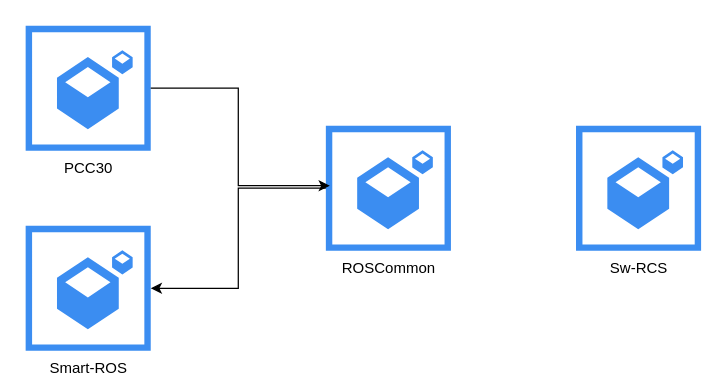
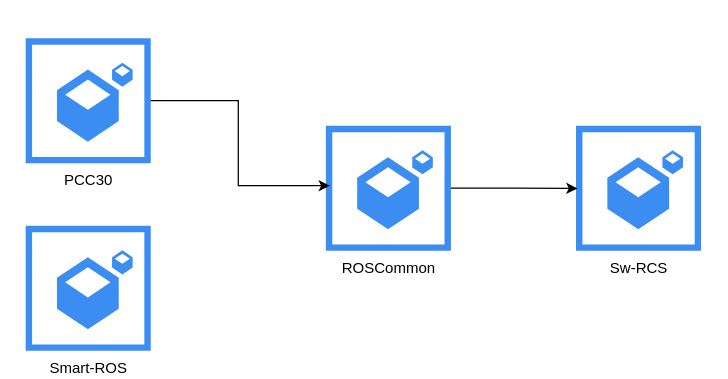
(88, 88) -> (88, 101)
(238, 234) -> (510, 188)
